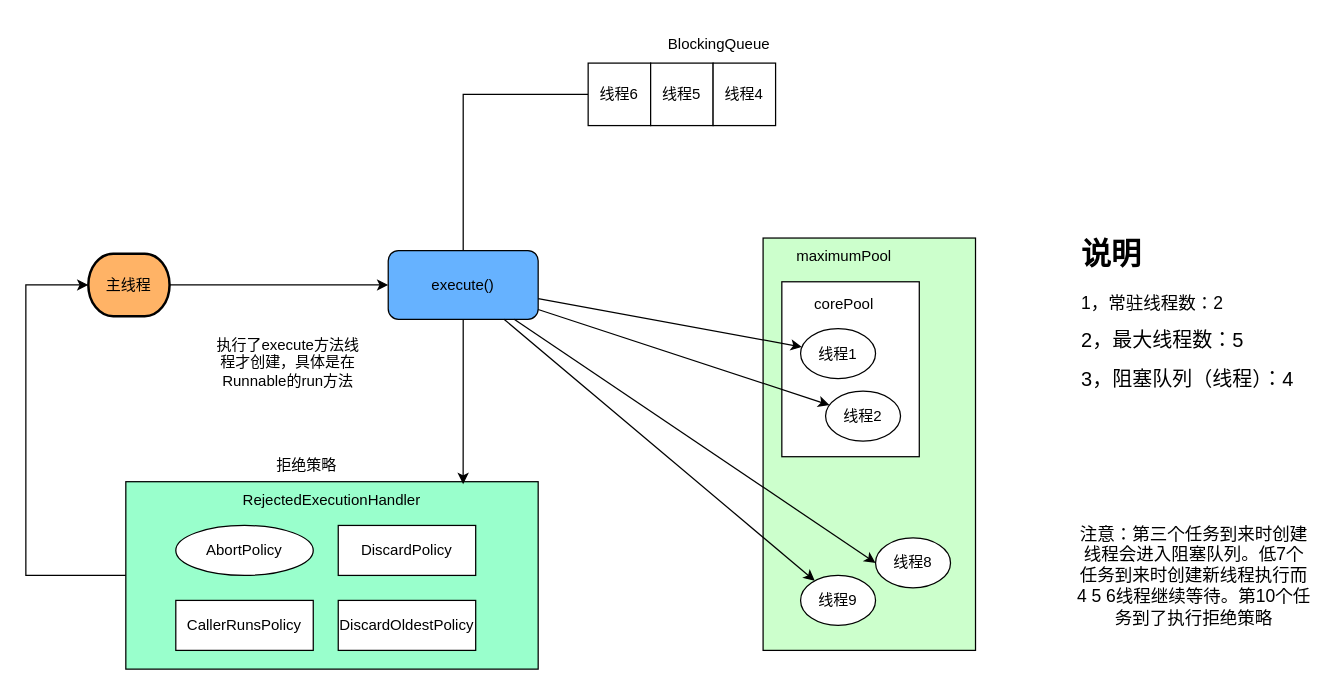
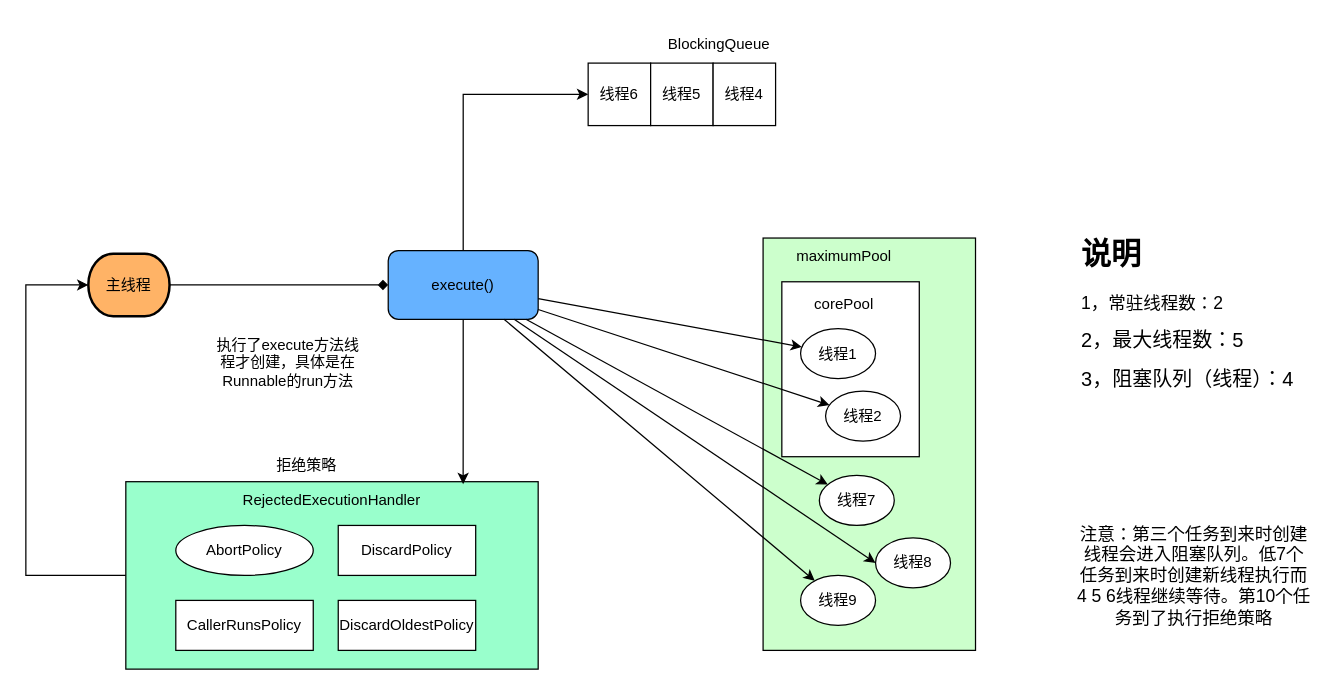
(581, 94) -> (578, 94)
(378, 285) -> (377, 285)
none -> (673, 400)
none -> (857, 501)
